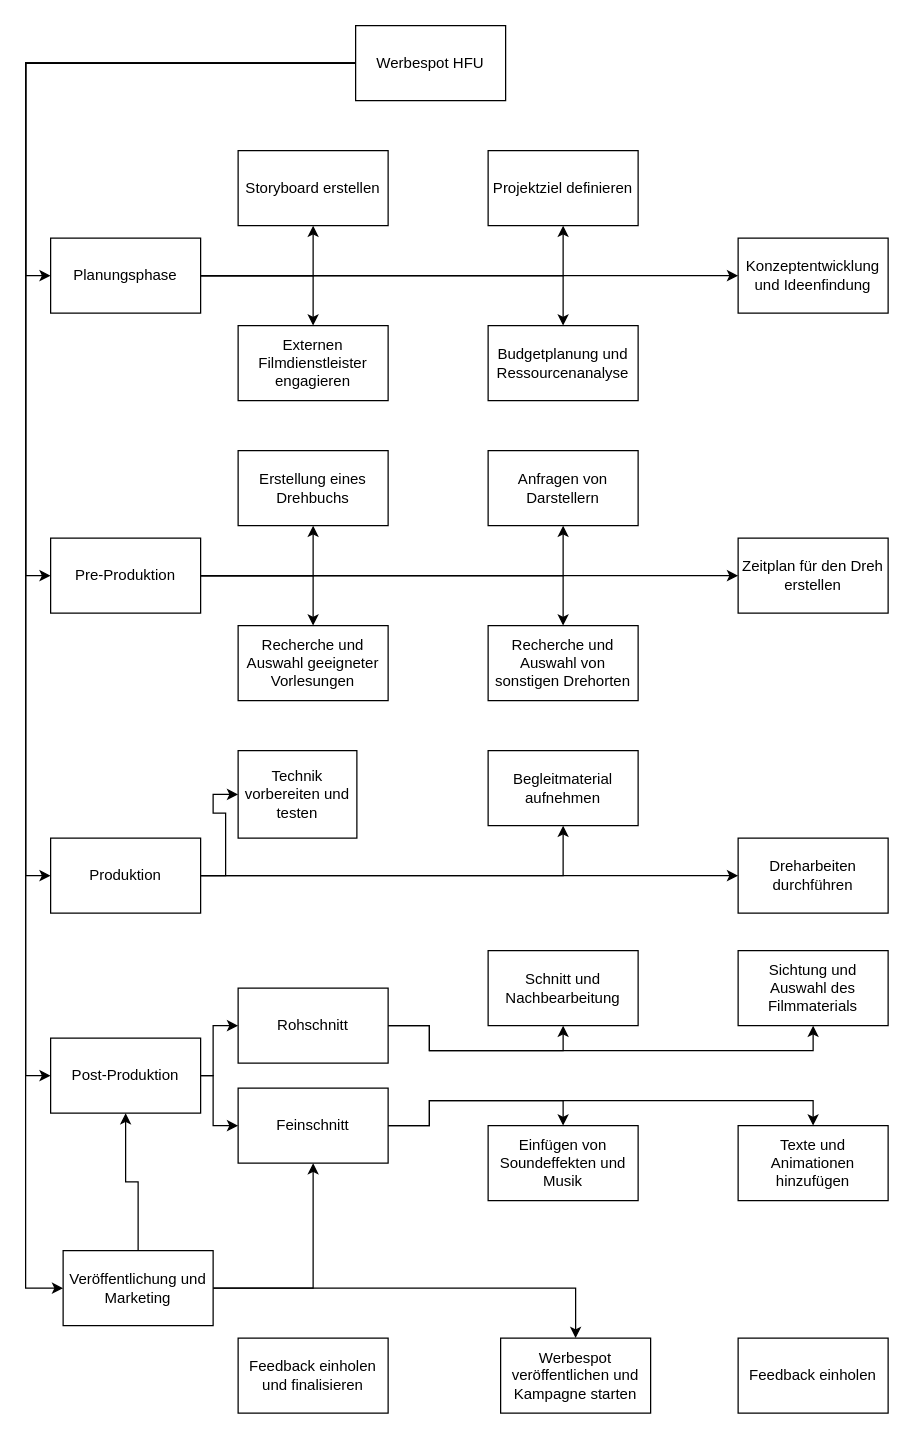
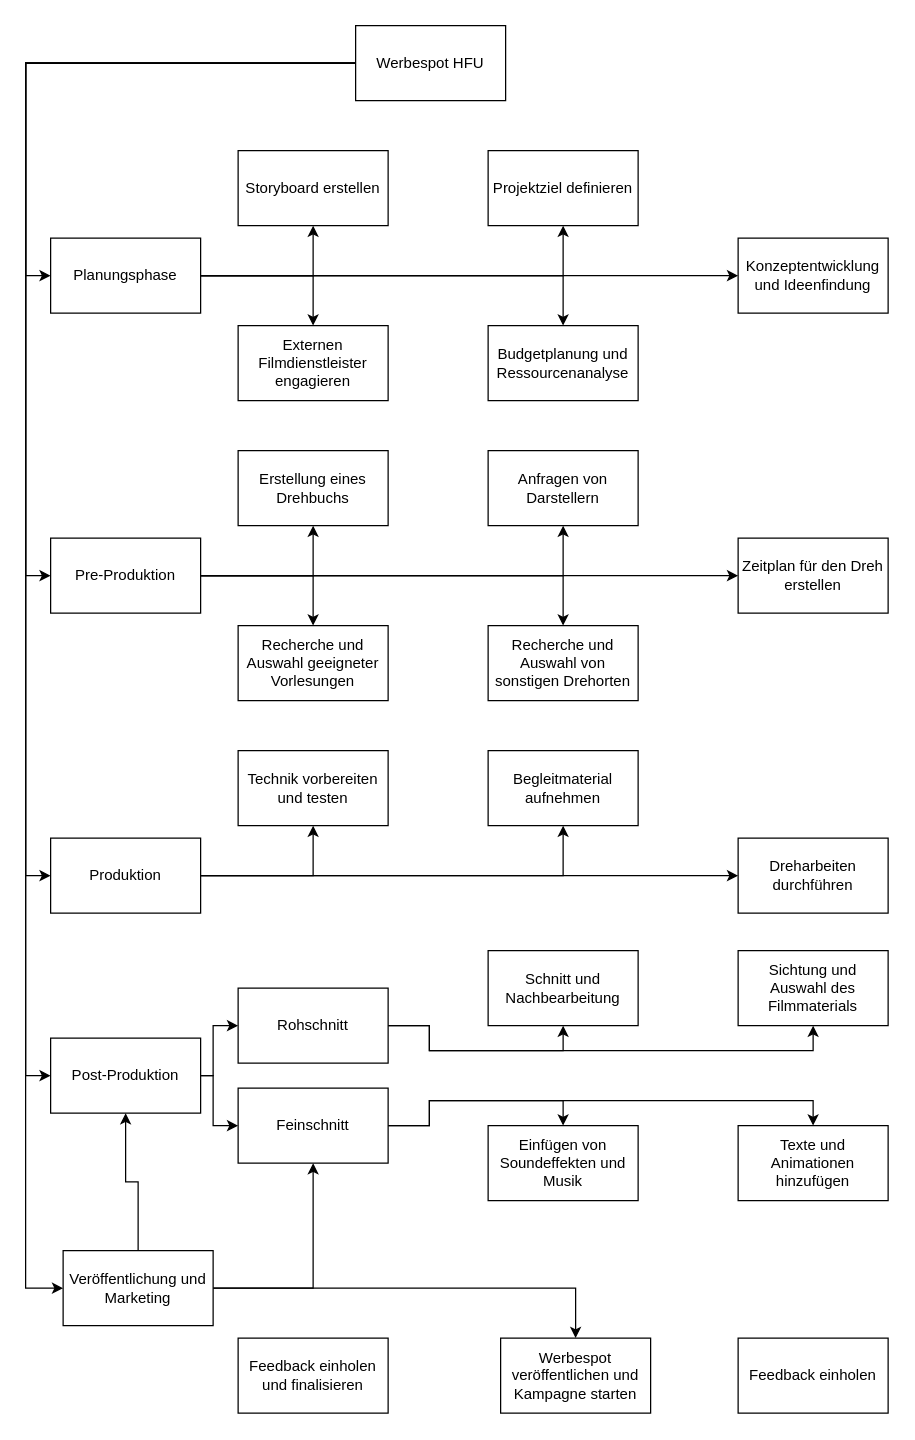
(298, 794) -> (313, 788)
